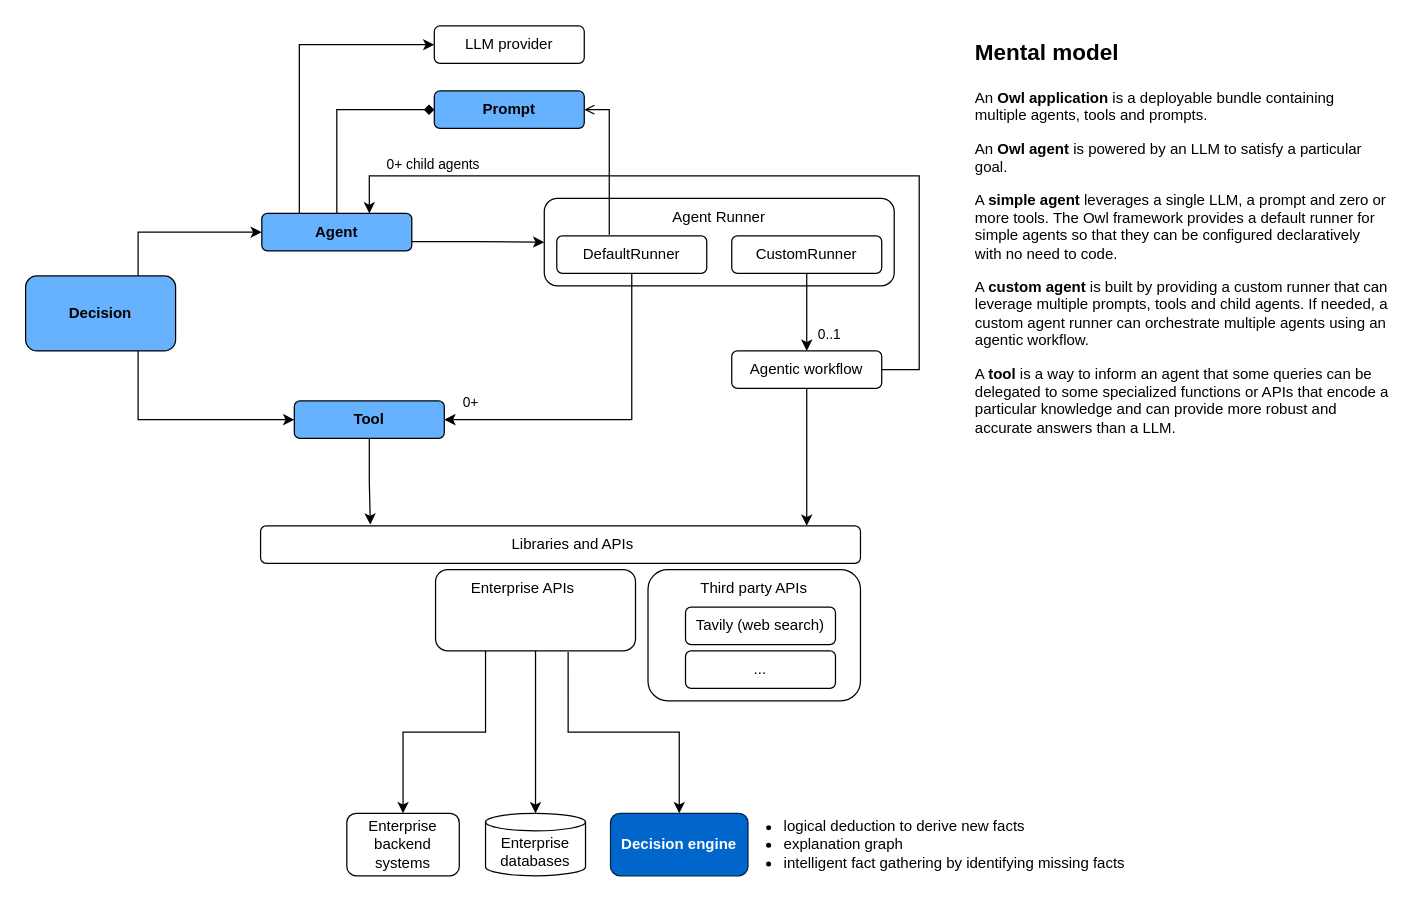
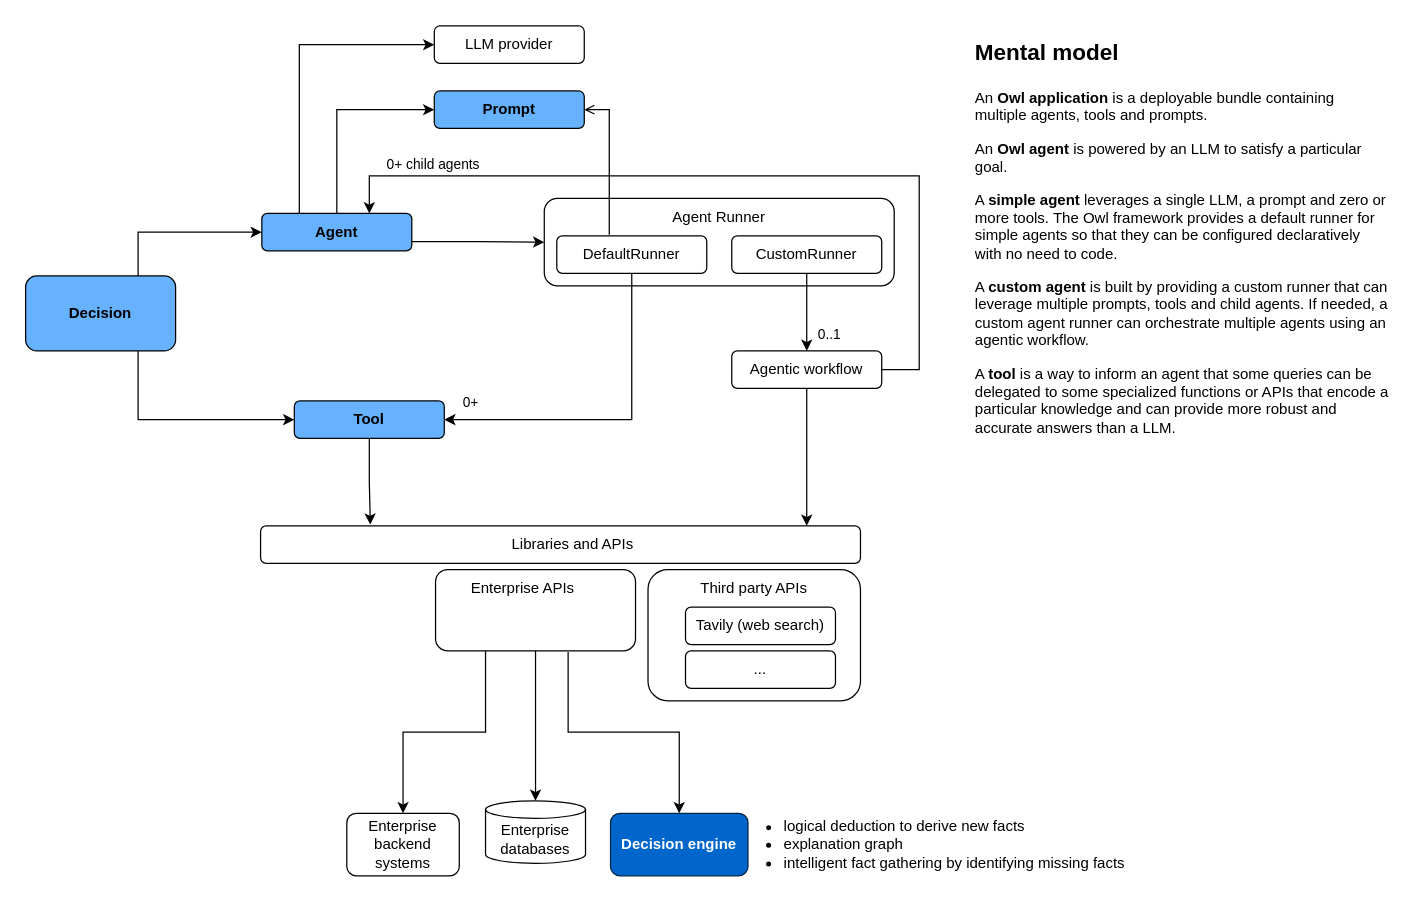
(423, 109) -> (424, 109)
(536, 844) -> (536, 832)
